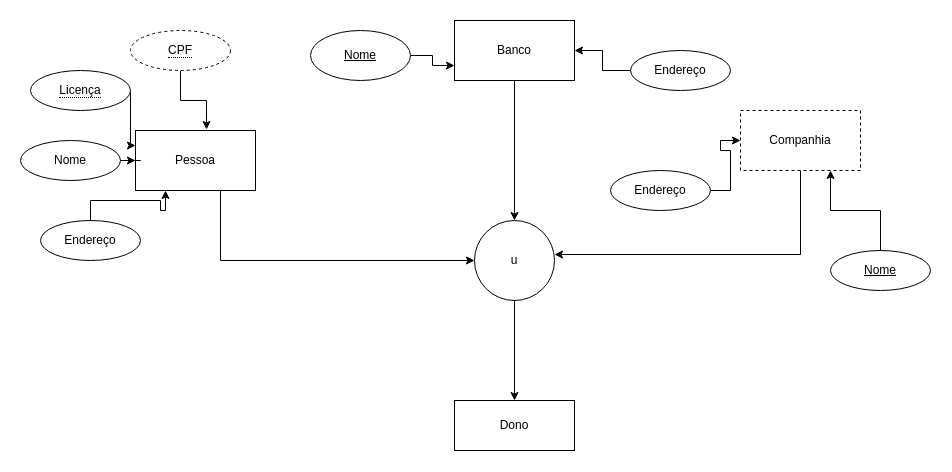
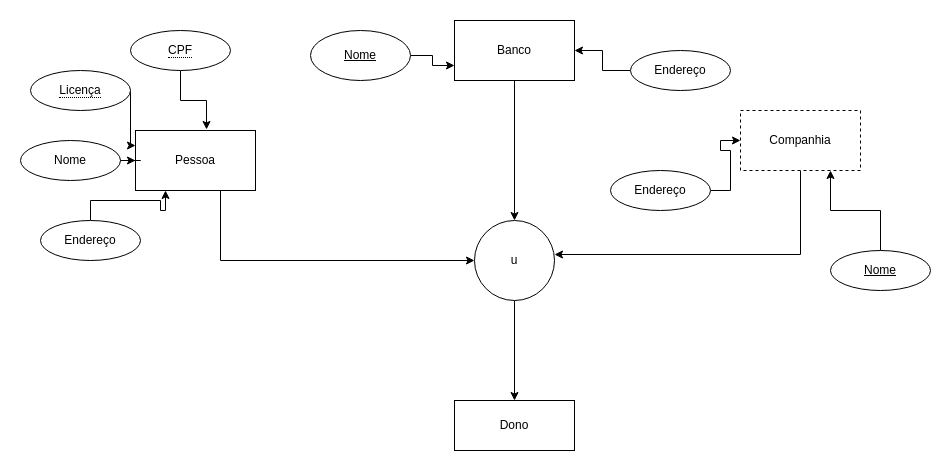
(181, 51) -> (181, 51)
